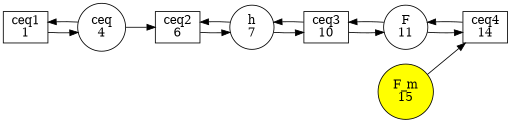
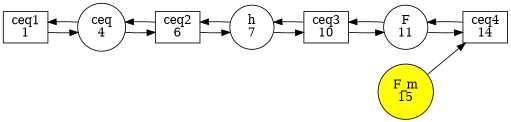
none -> (144, 22)
